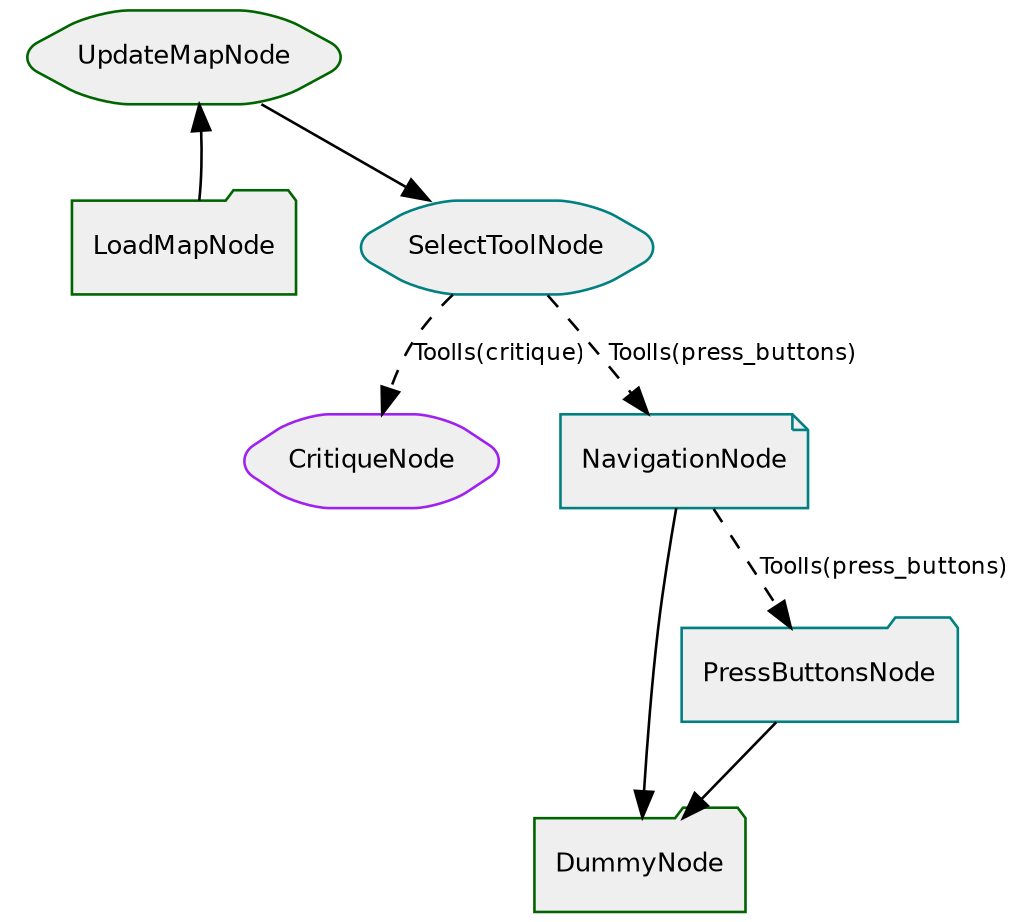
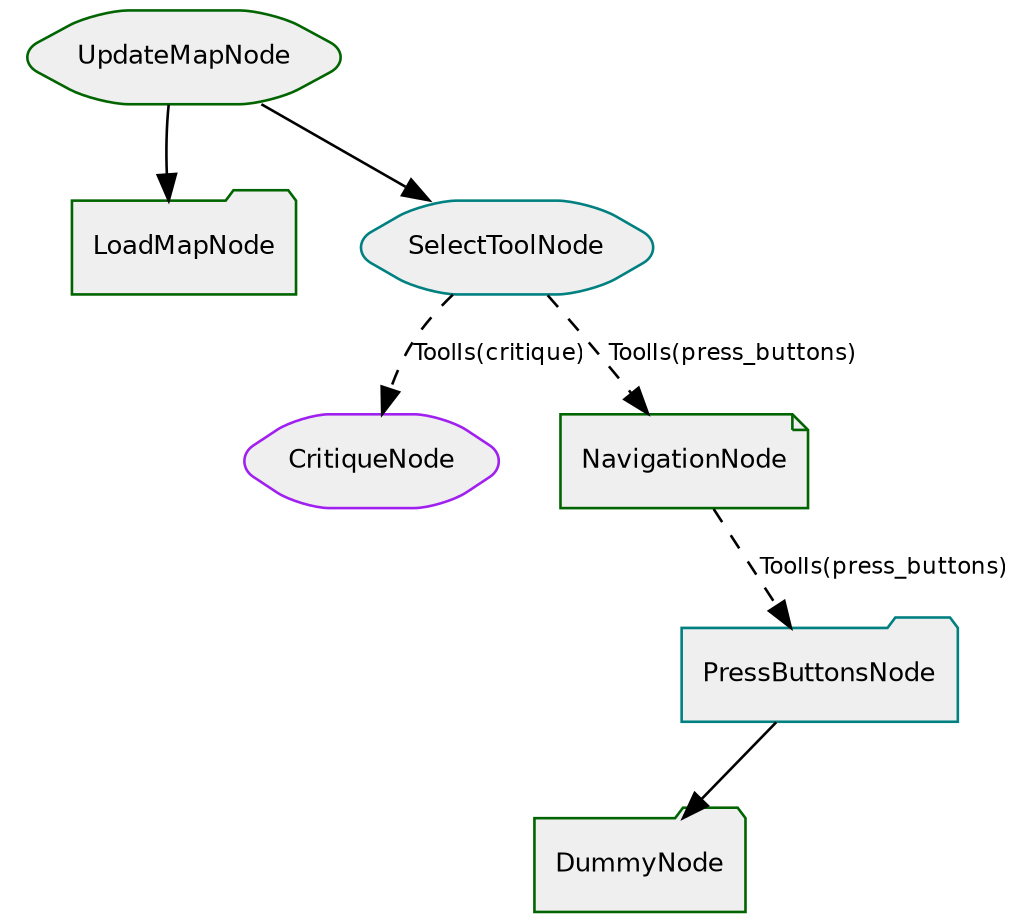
(201, 166) -> (167, 140)
(684, 461) -> (684, 461)
(656, 649) -> none
